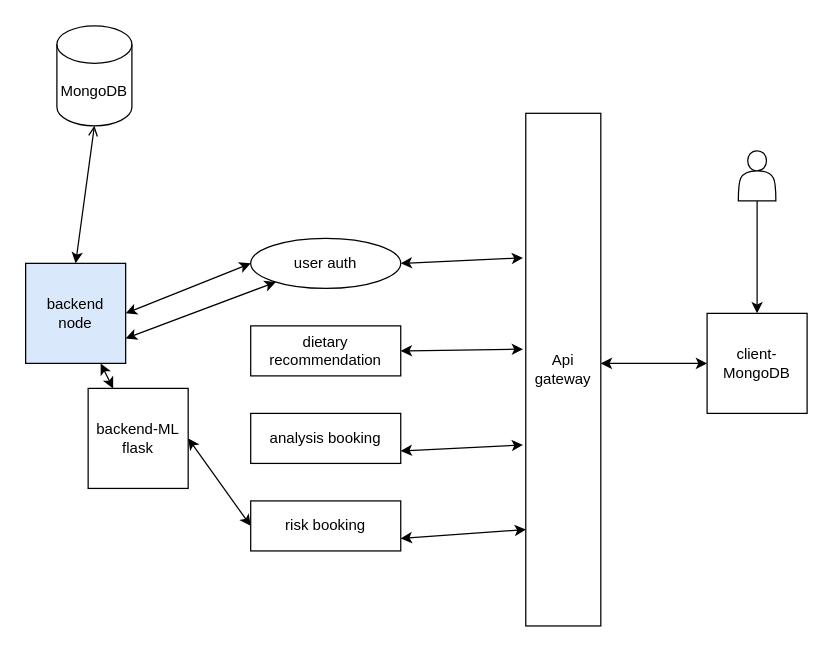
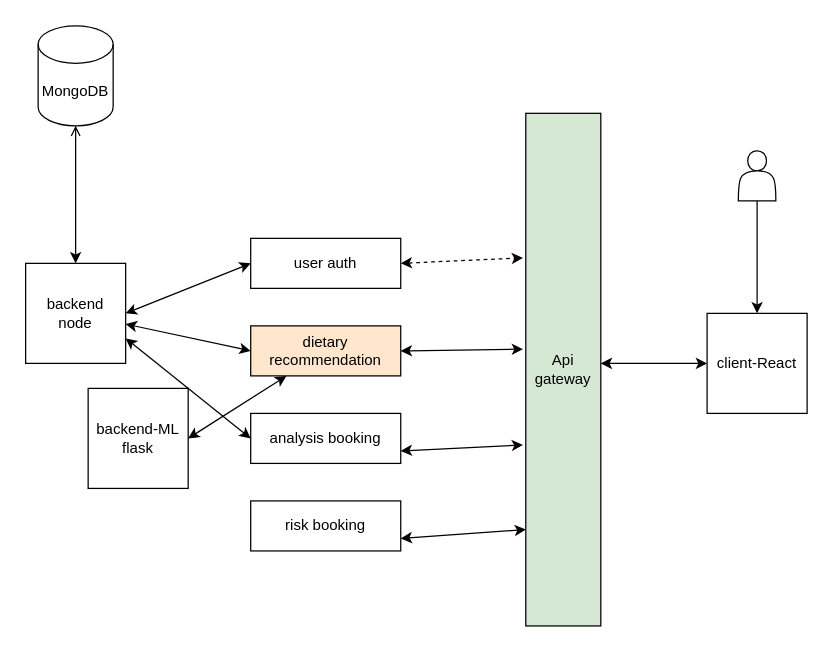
(94, 76) -> (76, 76)
(462, 260) -> (462, 260)
(326, 263) -> (326, 263)
(201, 310) -> (188, 388)
(76, 313) -> (76, 313)
(326, 351) -> (326, 351)
(757, 363) -> (757, 363)
(563, 369) -> (563, 369)
(107, 376) -> (188, 337)
(219, 481) -> (237, 407)
